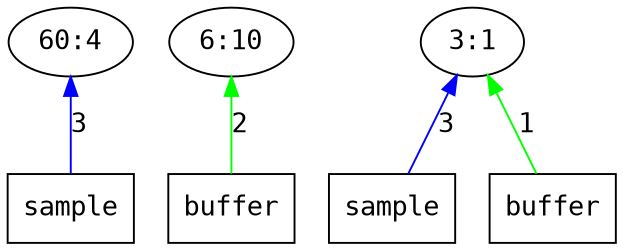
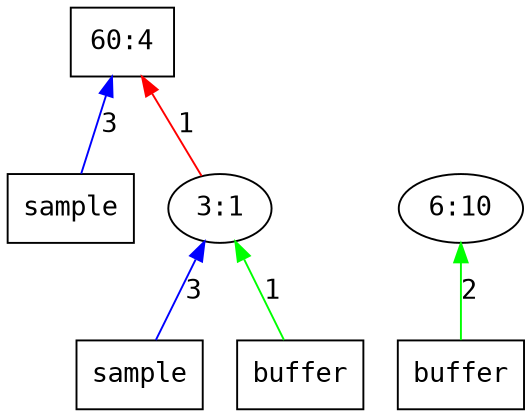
(71, 42) -> (122, 42)
none -> (177, 135)
